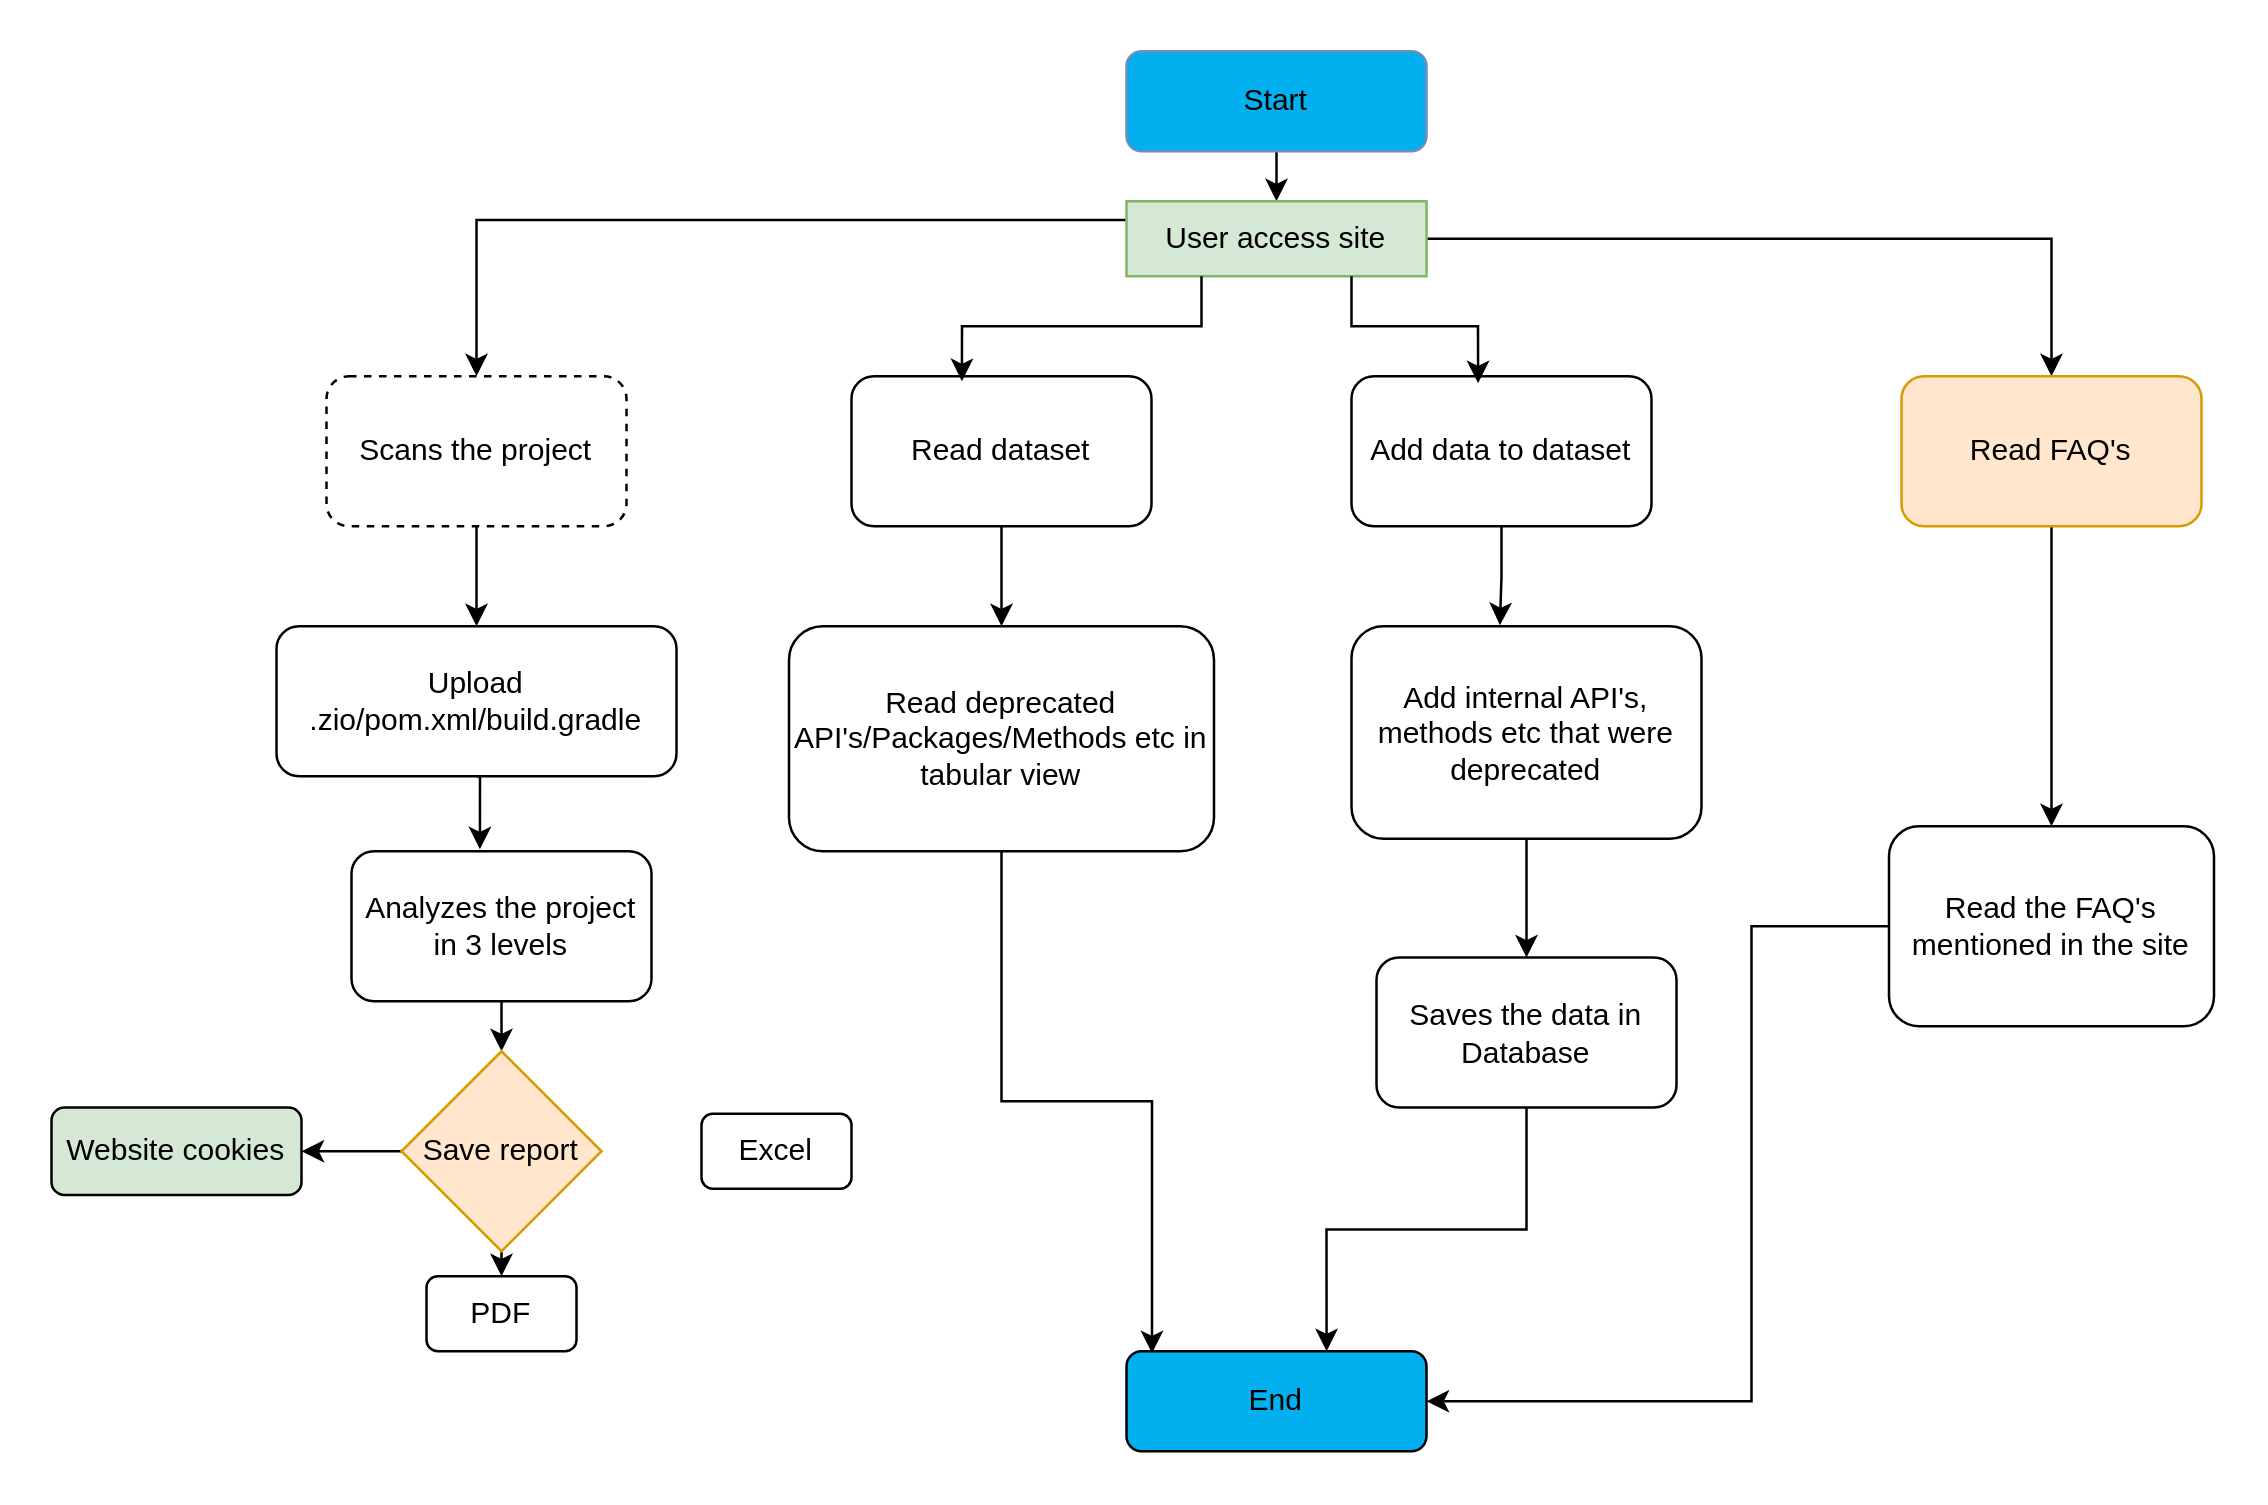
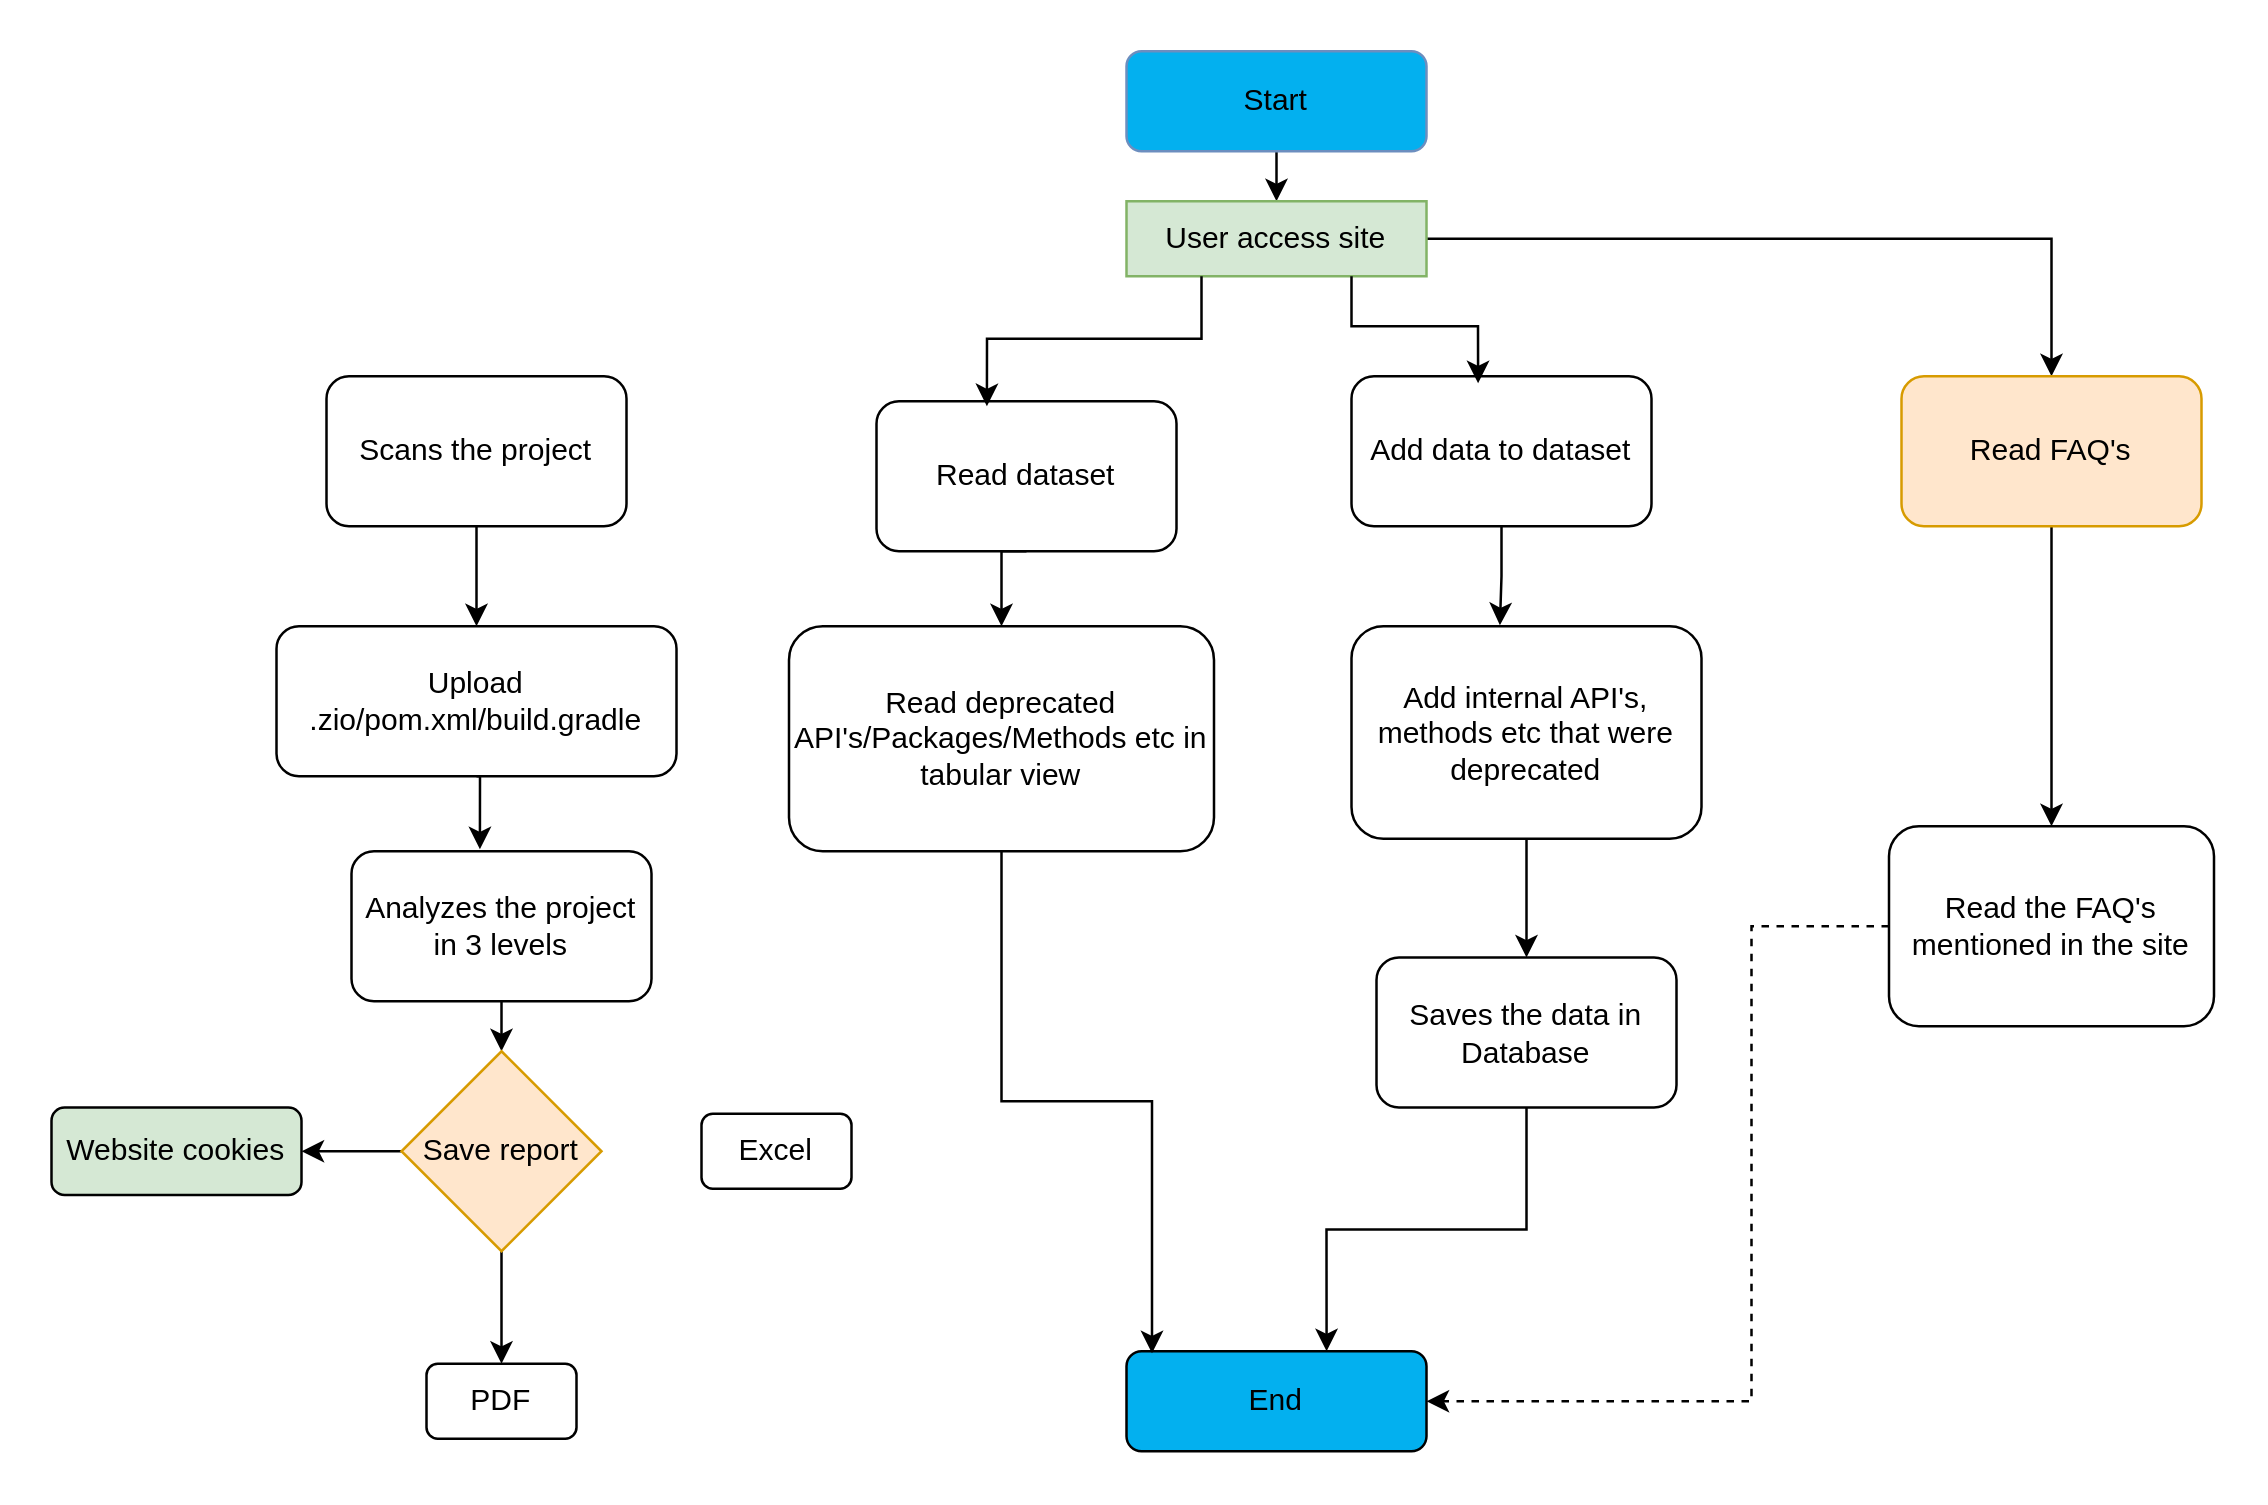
(731, 220) -> none
(476, 451) -> (476, 451)
(1001, 451) -> (1026, 476)
(1751, 1250) -> (1751, 1250)
(501, 1314) -> (501, 1401)
